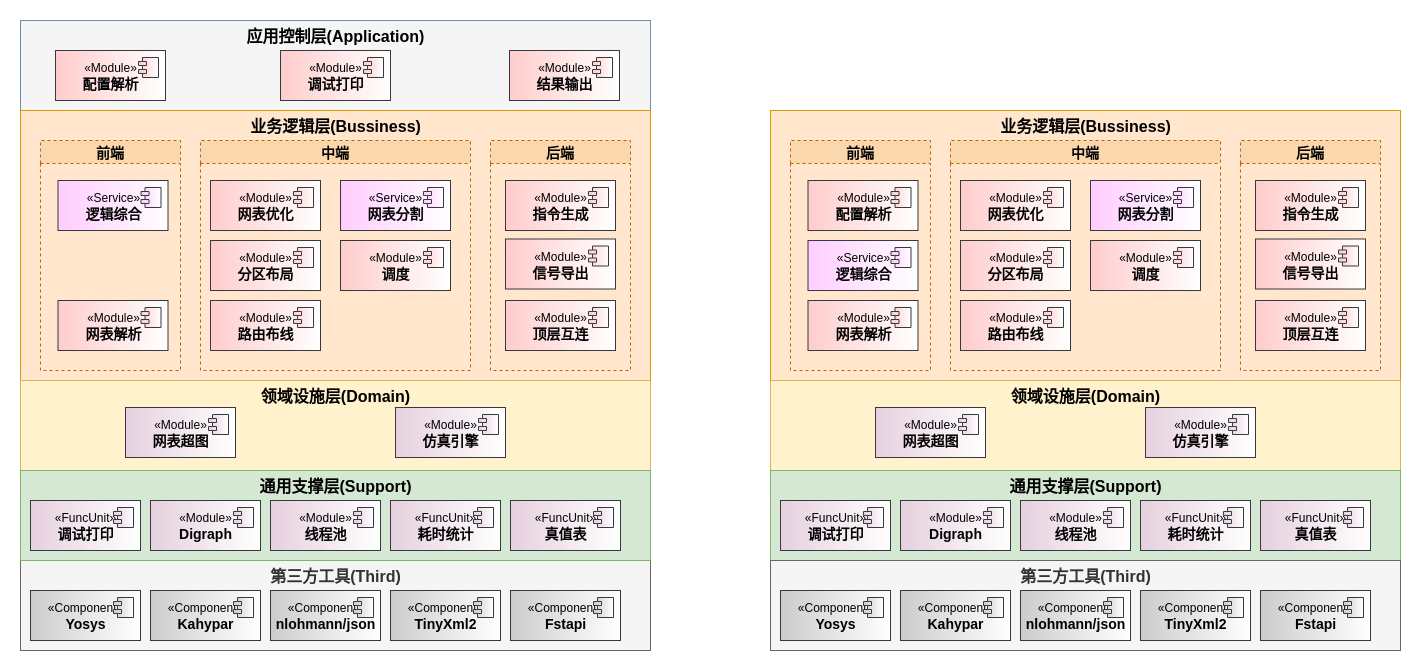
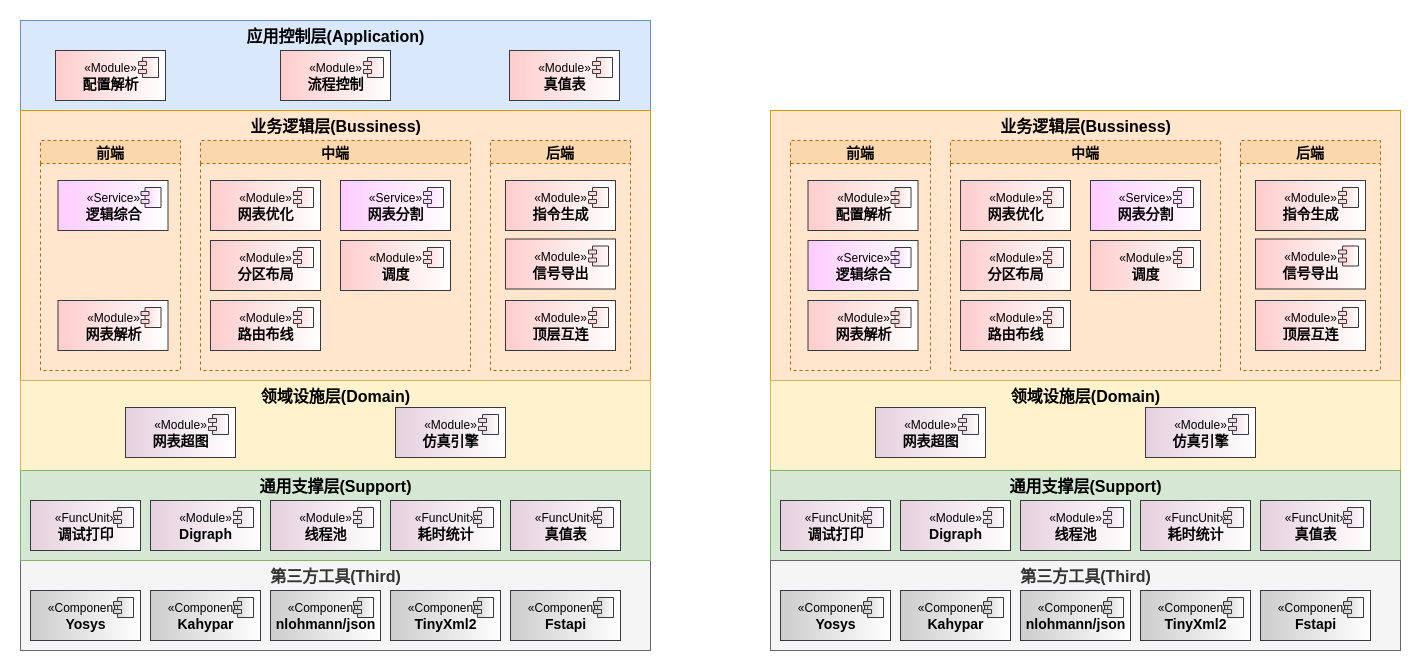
(336, 37) -> (336, 37)
(336, 76) -> (336, 76)
(565, 76) -> (565, 76)
